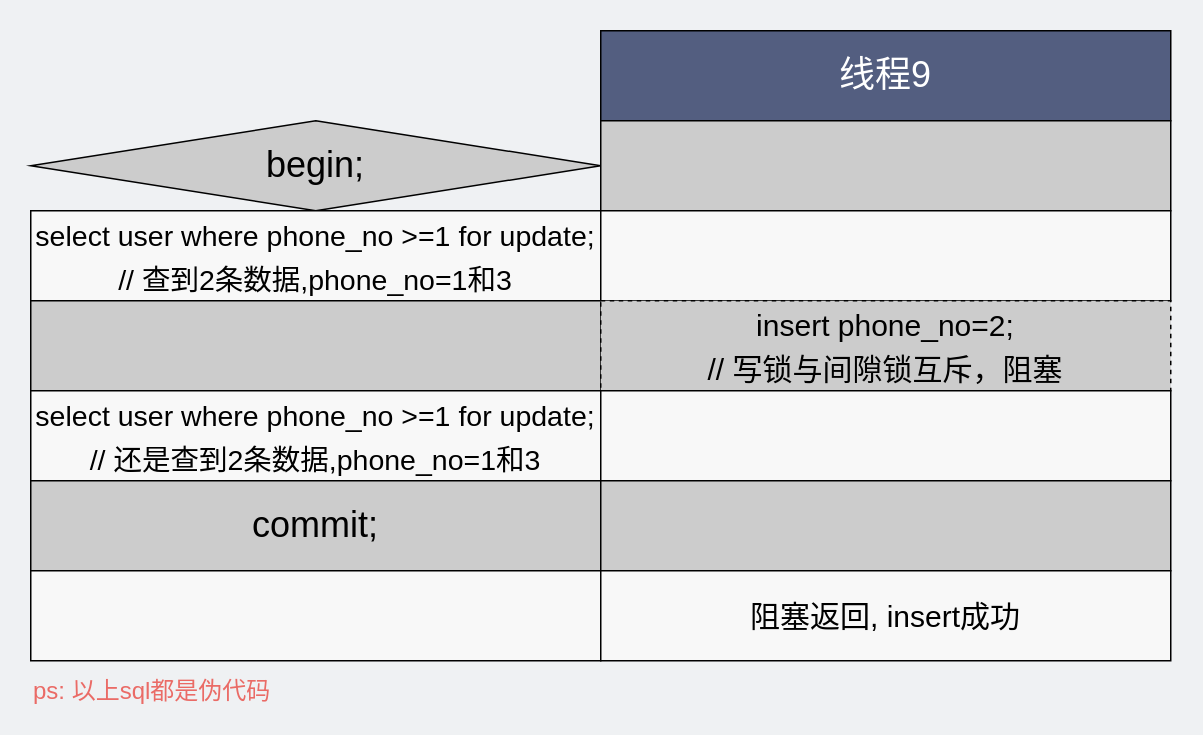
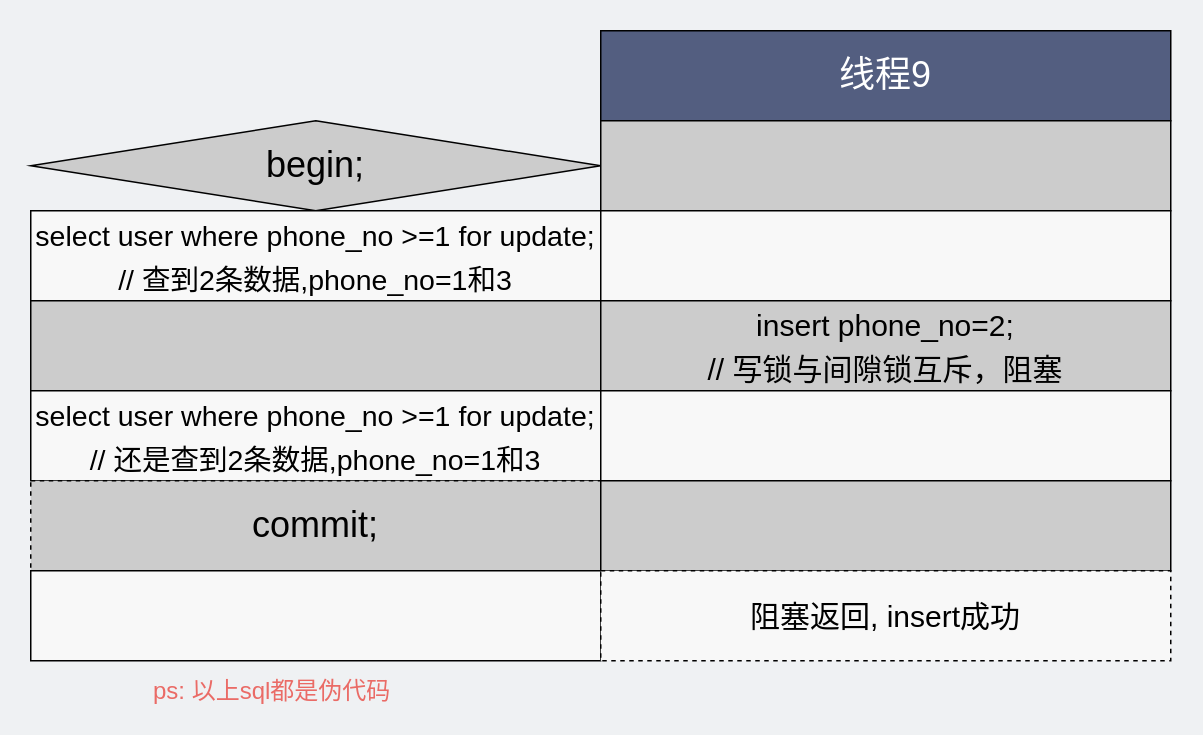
(886, 346) -> (886, 346)
(316, 526) -> (316, 526)
(886, 616) -> (886, 616)
(189, 687) -> (309, 687)
